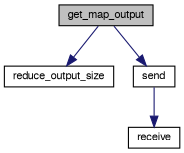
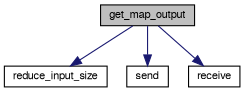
(59, 77) -> (56, 77)
(154, 102) -> (177, 42)
